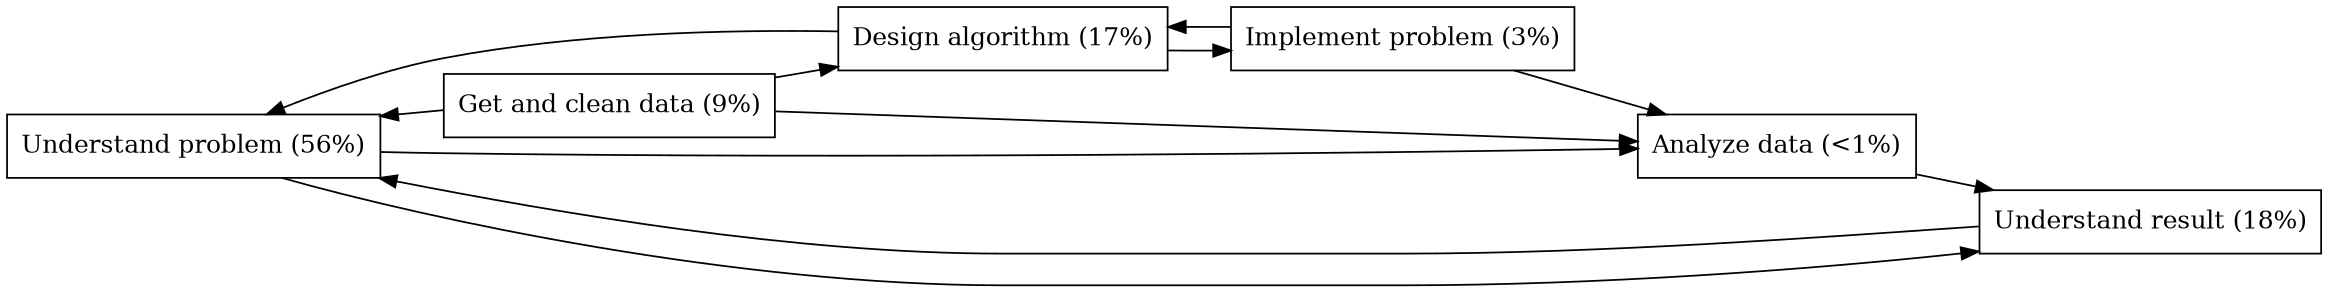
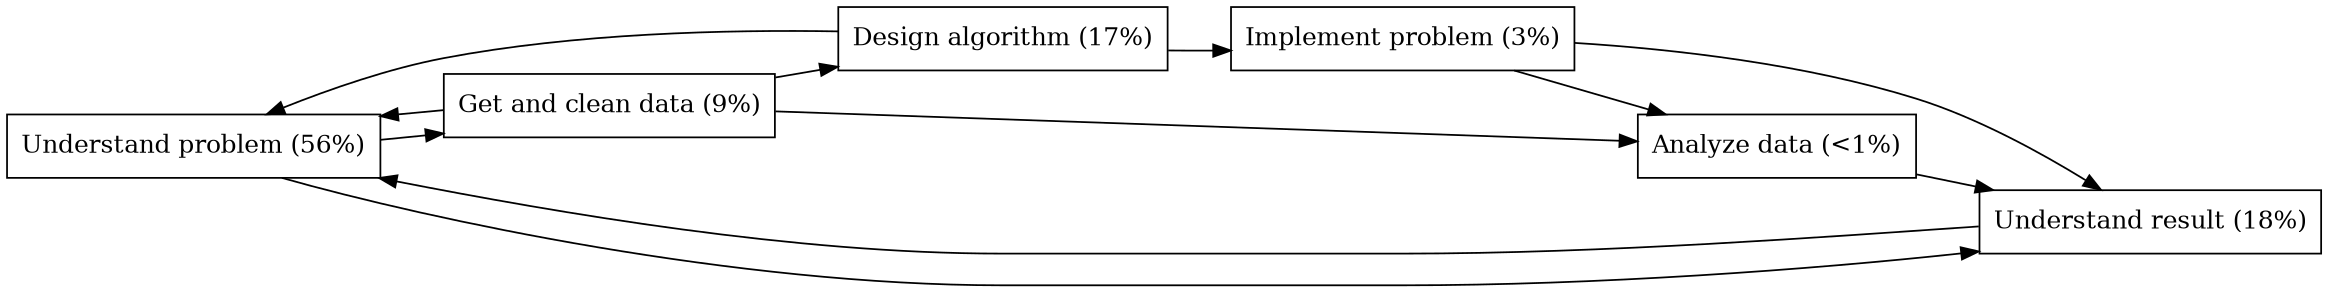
(1209, 27) -> (1840, 79)
(1000, 155) -> (403, 138)
